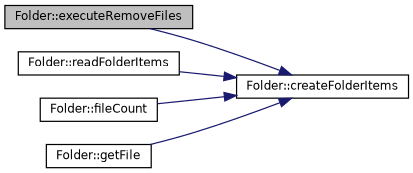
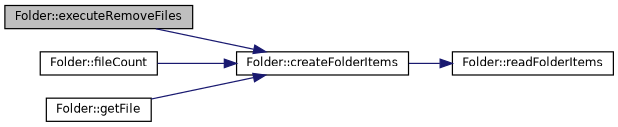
(202, 74) -> (424, 63)
